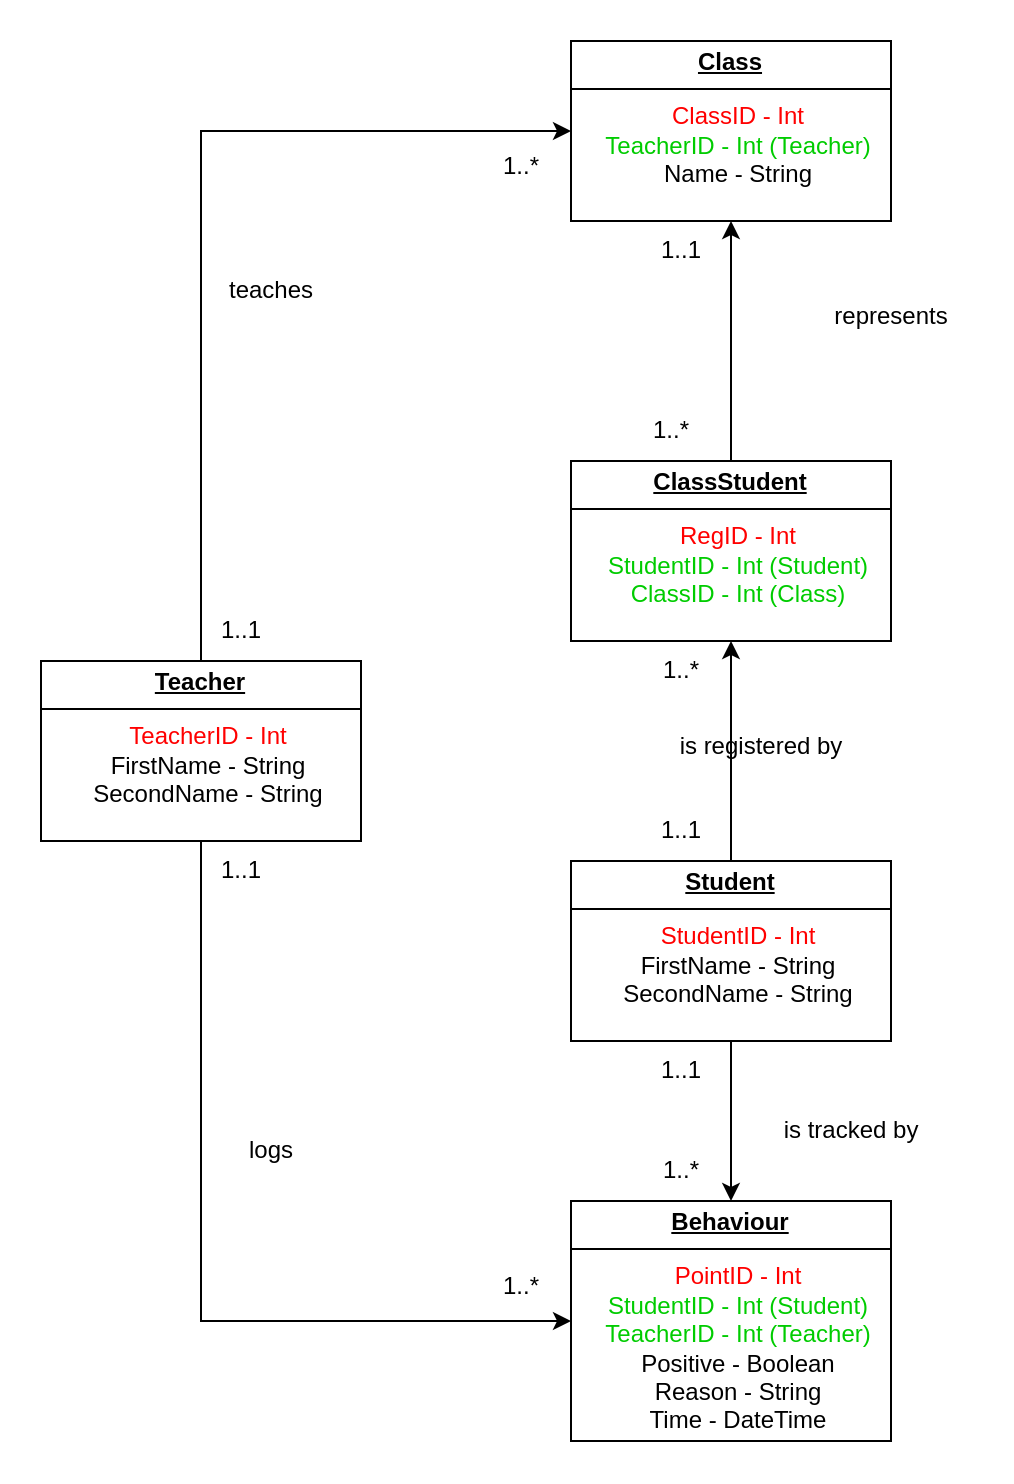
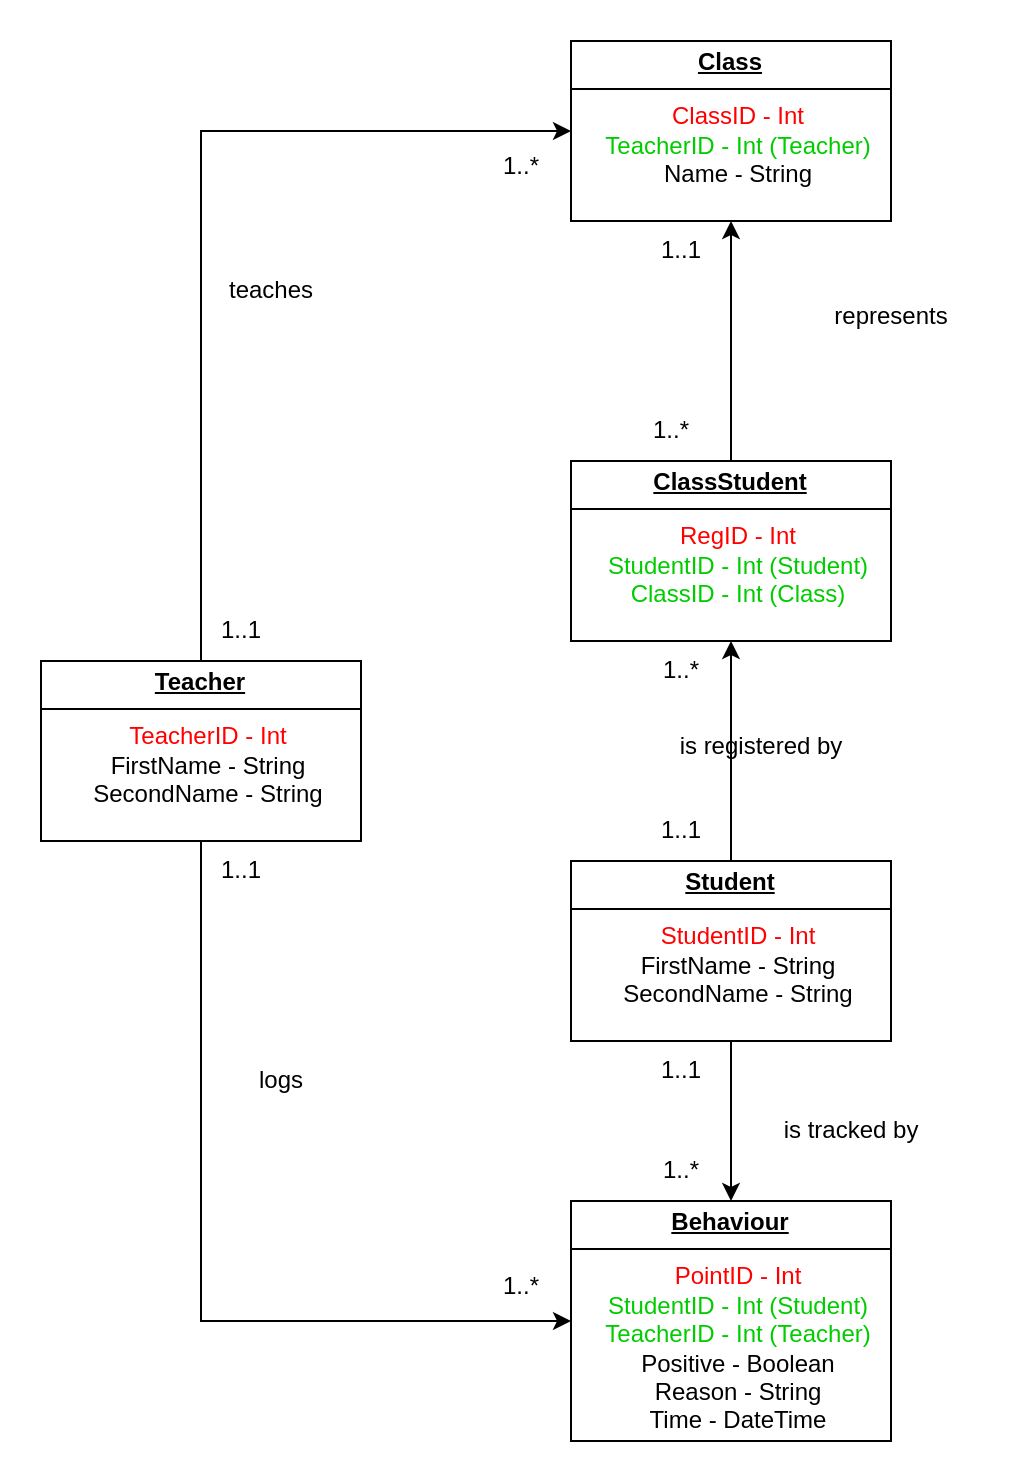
(271, 1151) -> (281, 1081)
